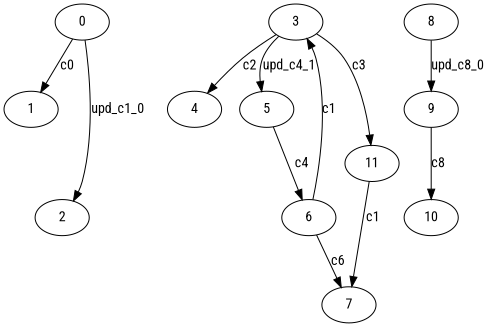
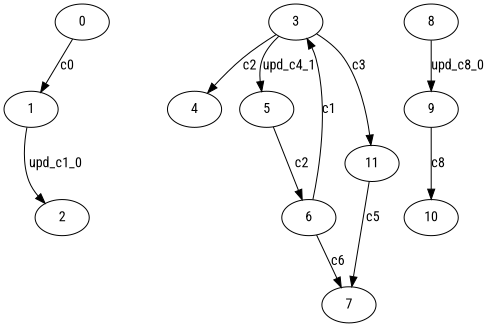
(90, 117) -> (25, 163)
(302, 163) -> (302, 163)
(373, 218) -> (373, 218)
